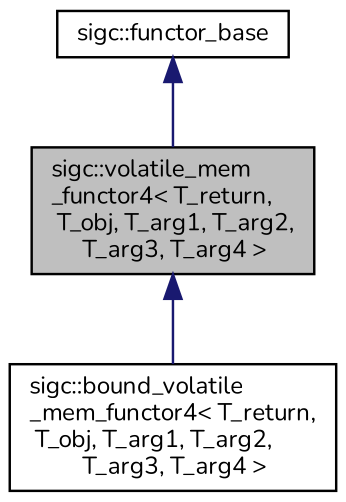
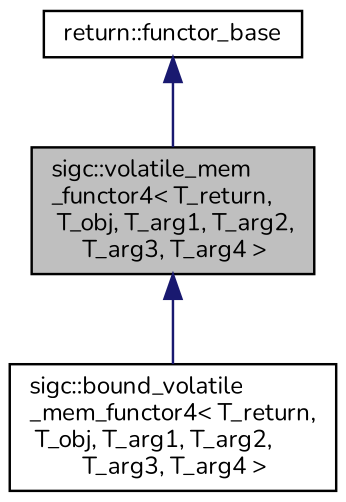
(173, 34) -> (173, 34)
